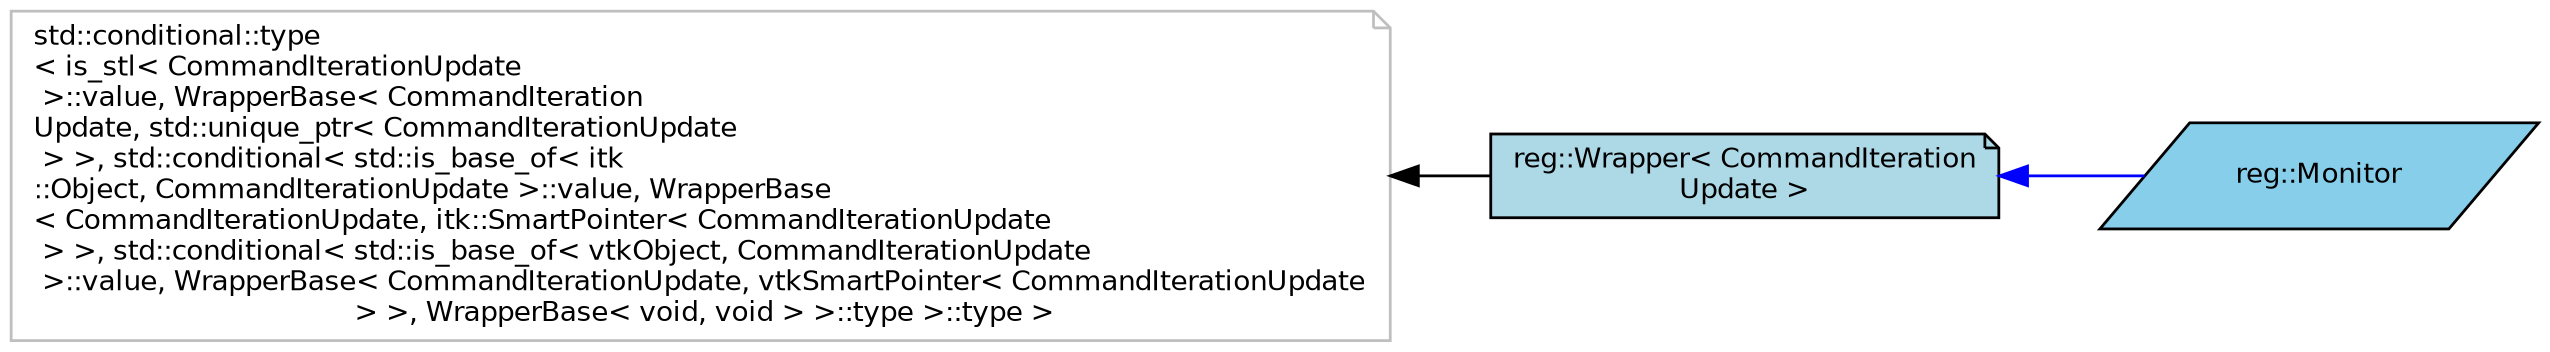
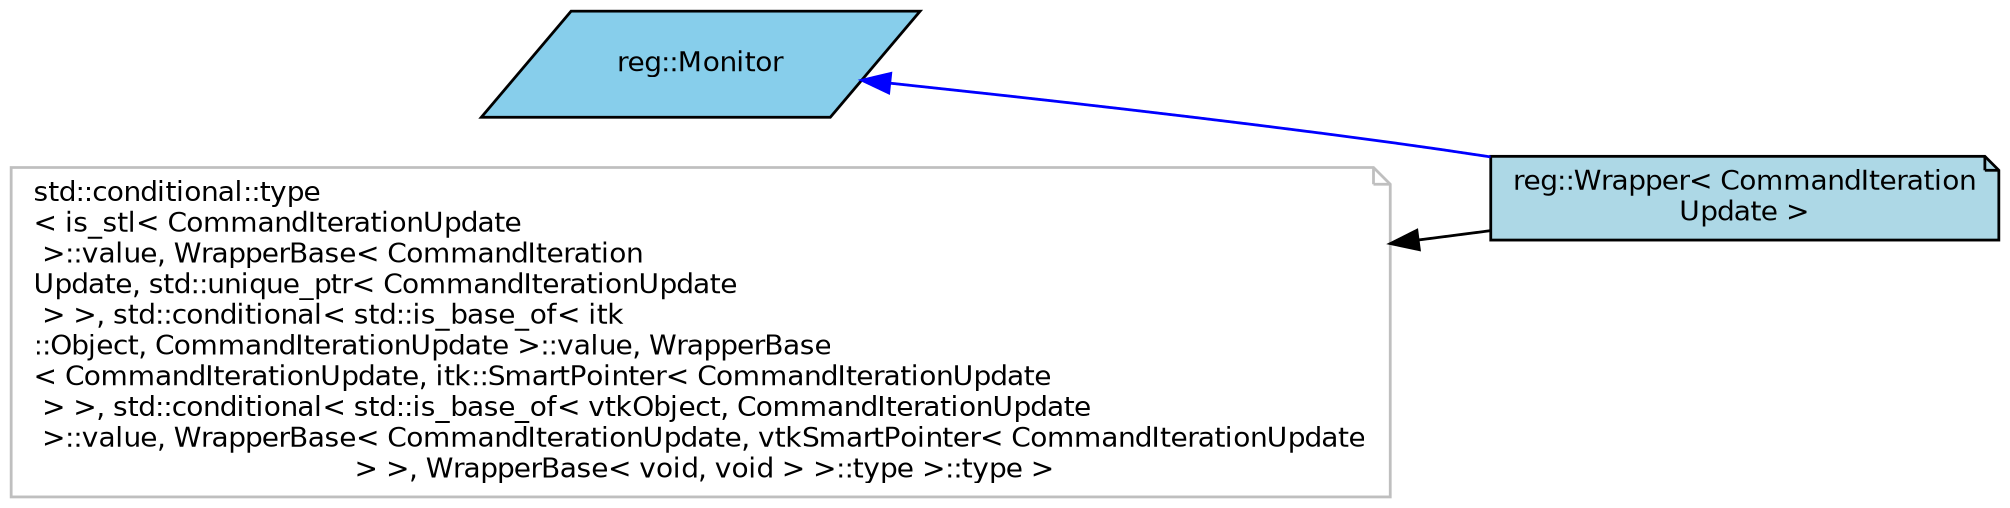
(2087, 176) -> (1190, 117)
